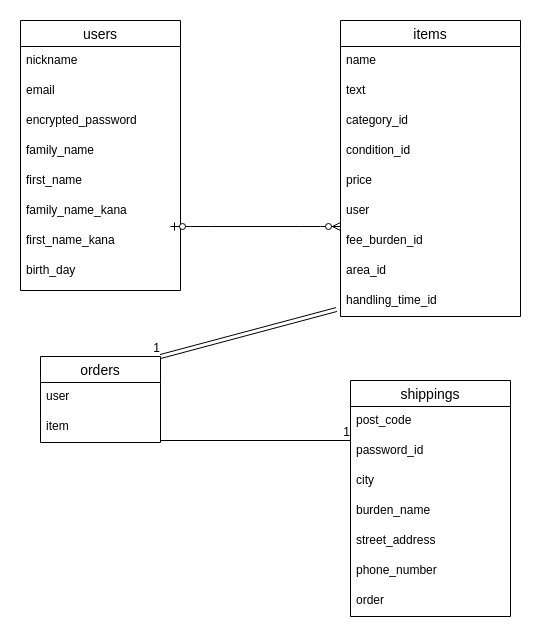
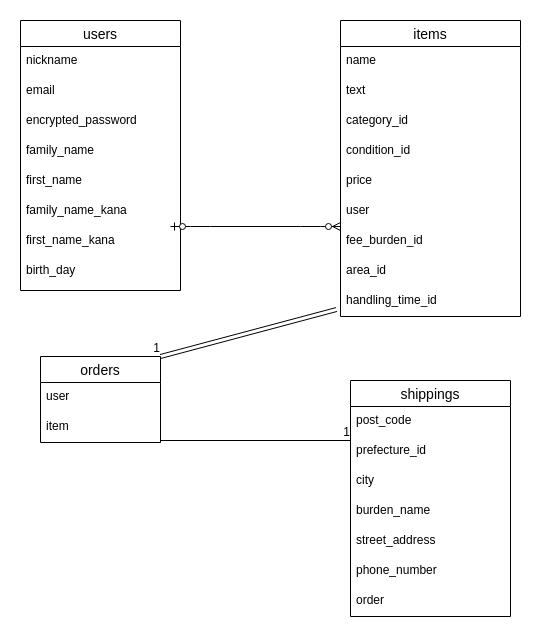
(391, 450) -> (398, 450)
